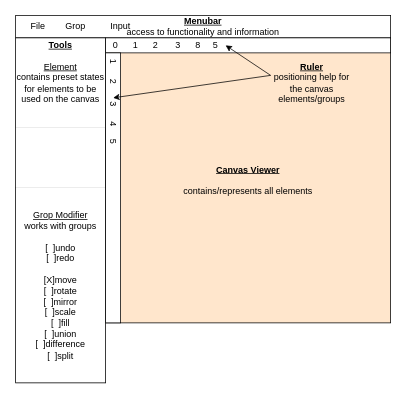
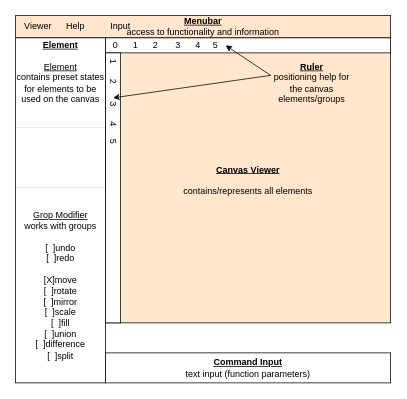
(38, 27) -> (38, 27)
(75, 27) -> (75, 27)
(203, 27) -> (203, 27)
(60, 45) -> (60, 45)
(165, 45) -> (165, 45)
none -> (248, 368)
